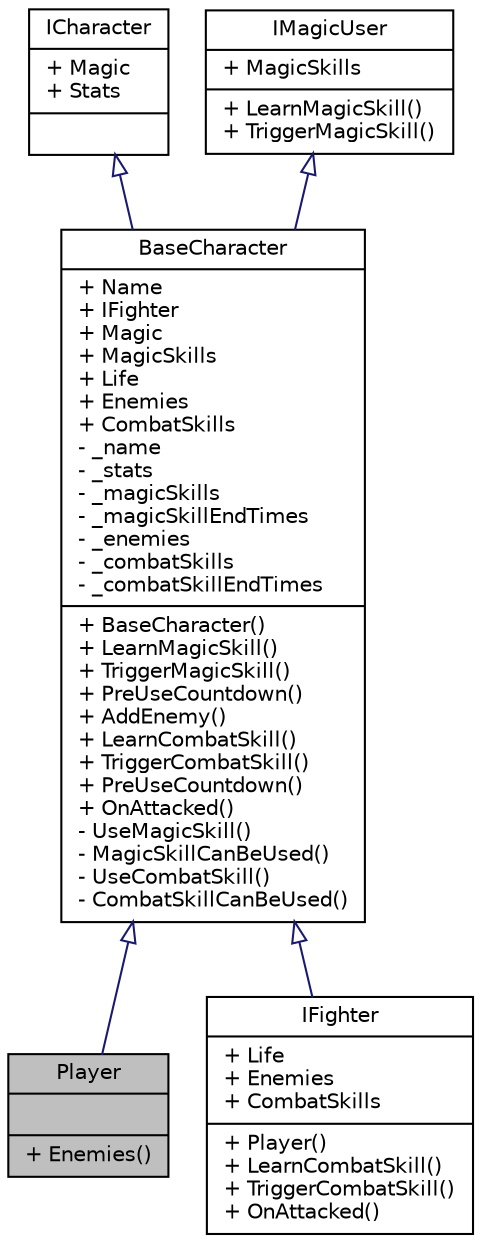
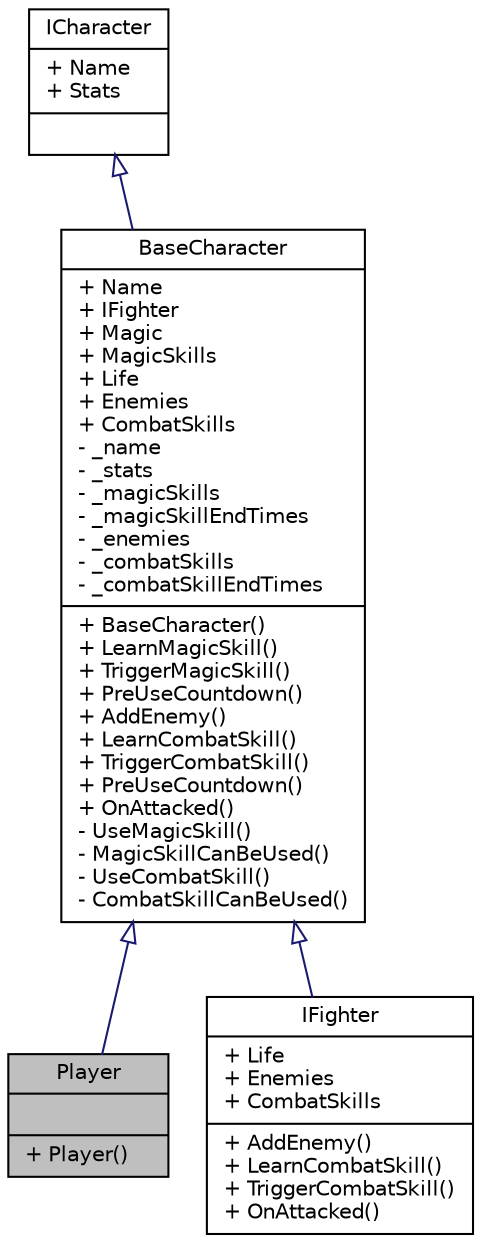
(88, 69) -> (88, 69)
(330, 82) -> none
(275, 1144) -> (298, 1144)
(88, 1155) -> (77, 1155)
